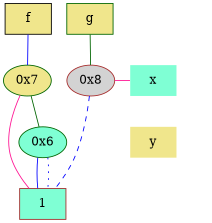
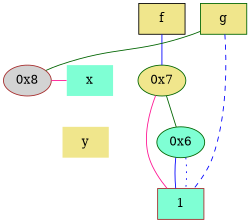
(79, 145) -> (222, 114)
